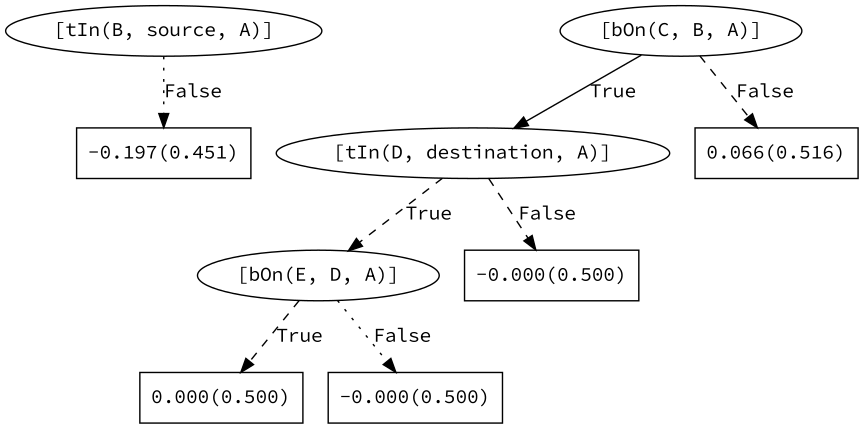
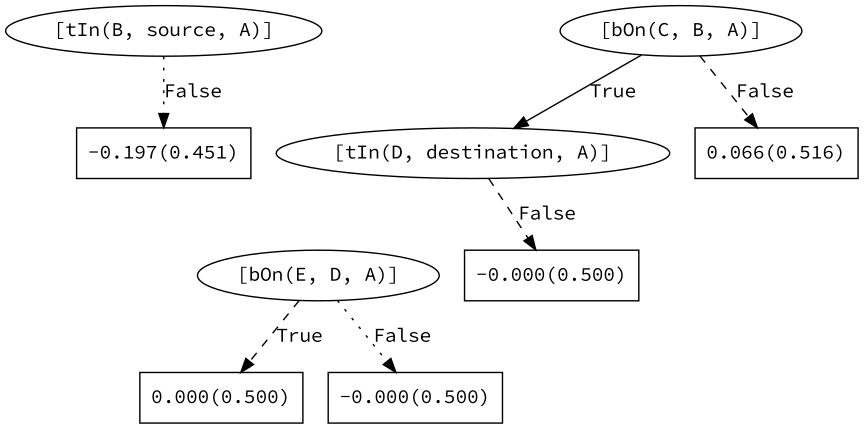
(401, 210) -> none
